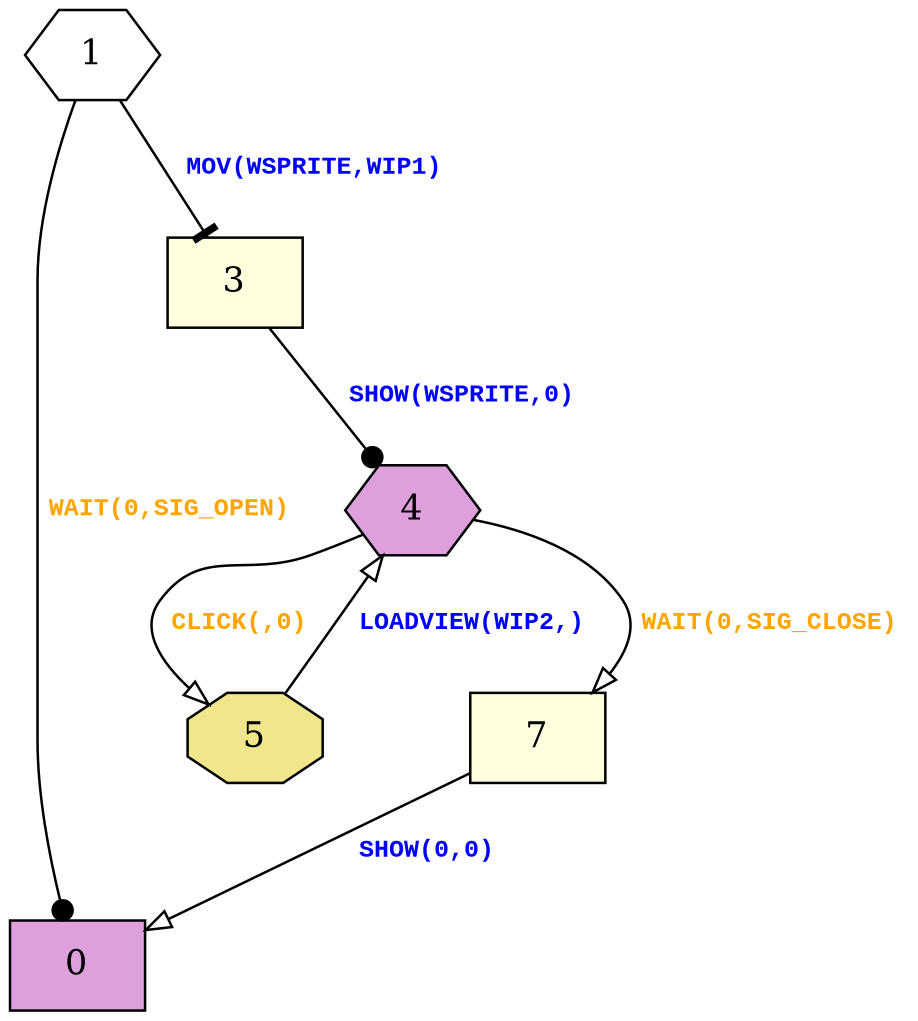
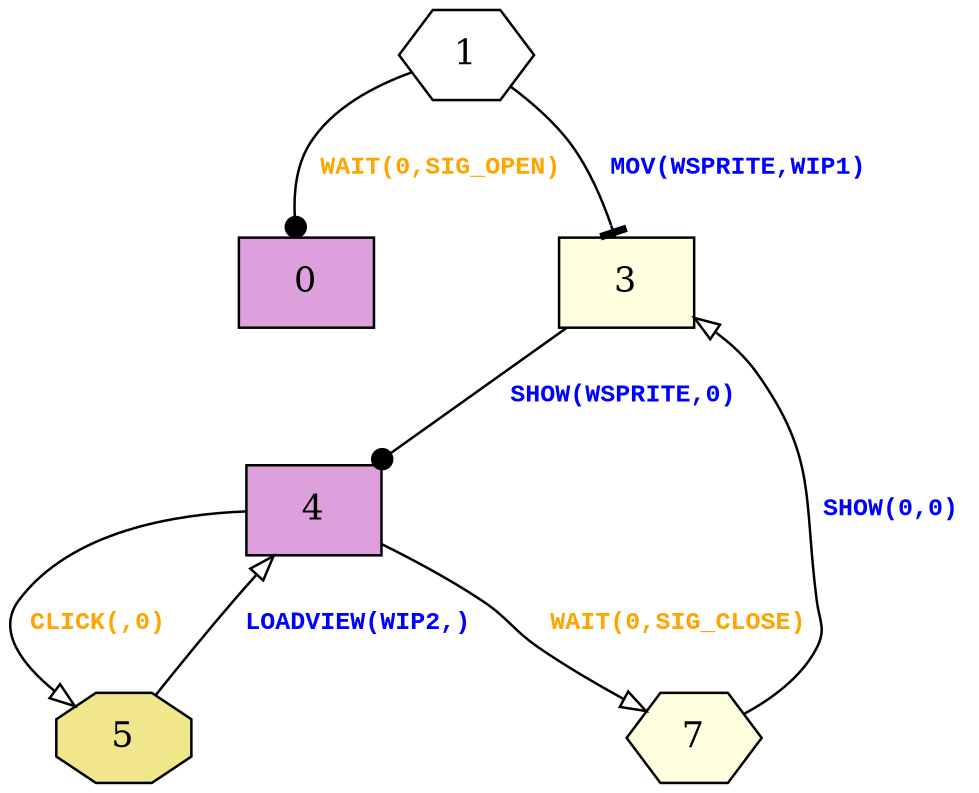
(413, 510) -> (314, 510)
(538, 738) -> (694, 738)
(319, 846) -> (810, 526)
